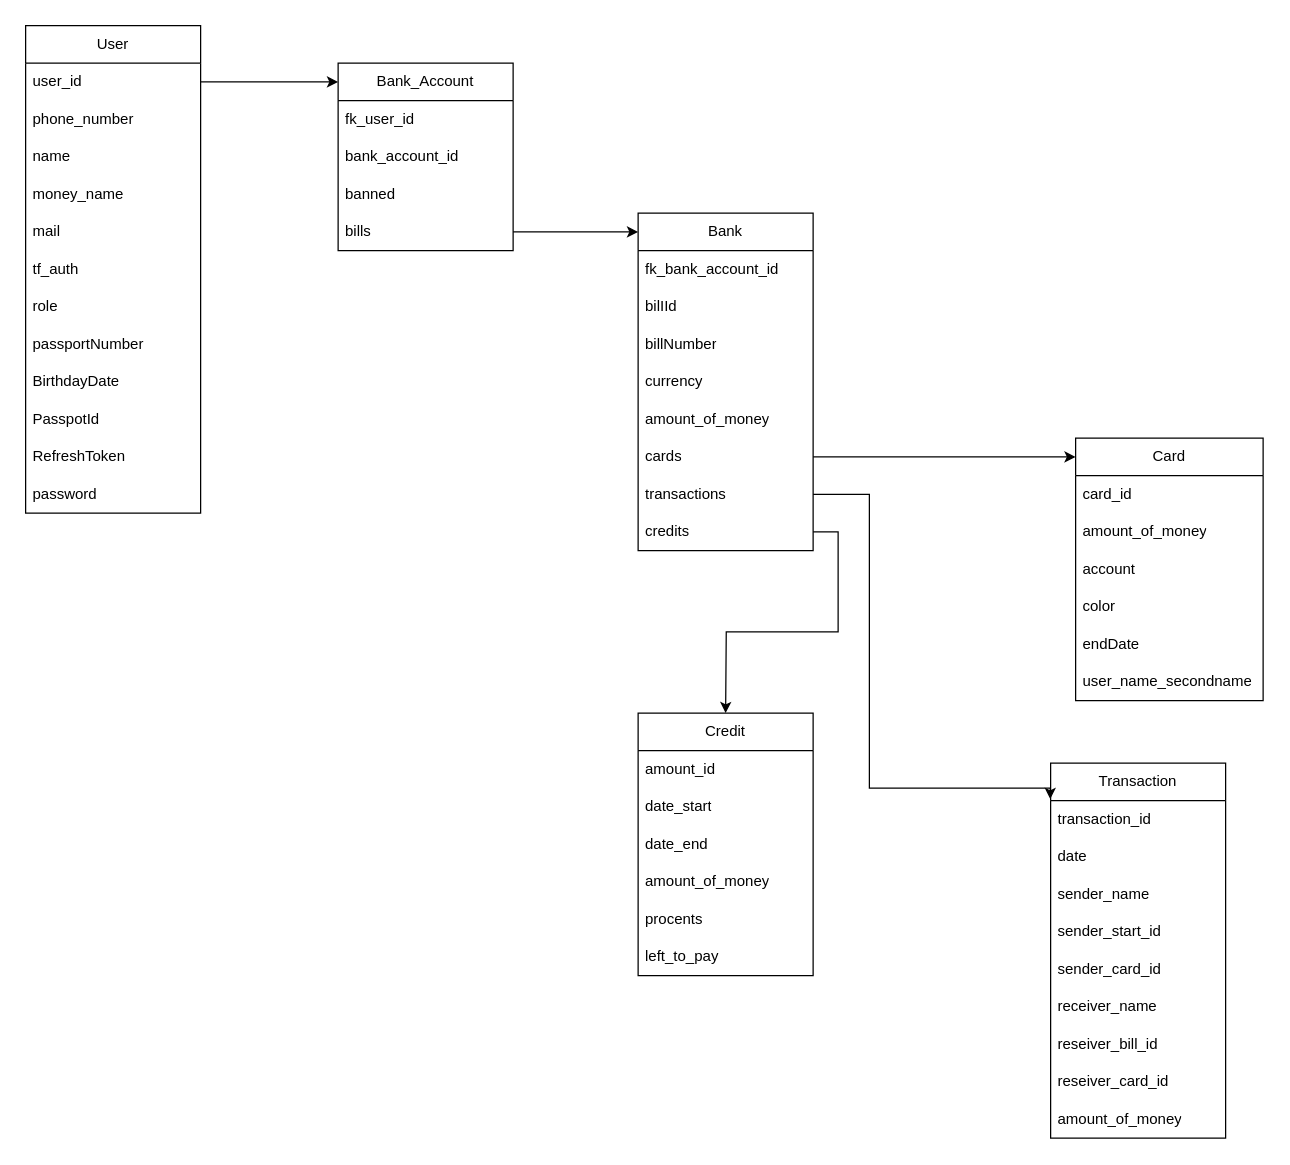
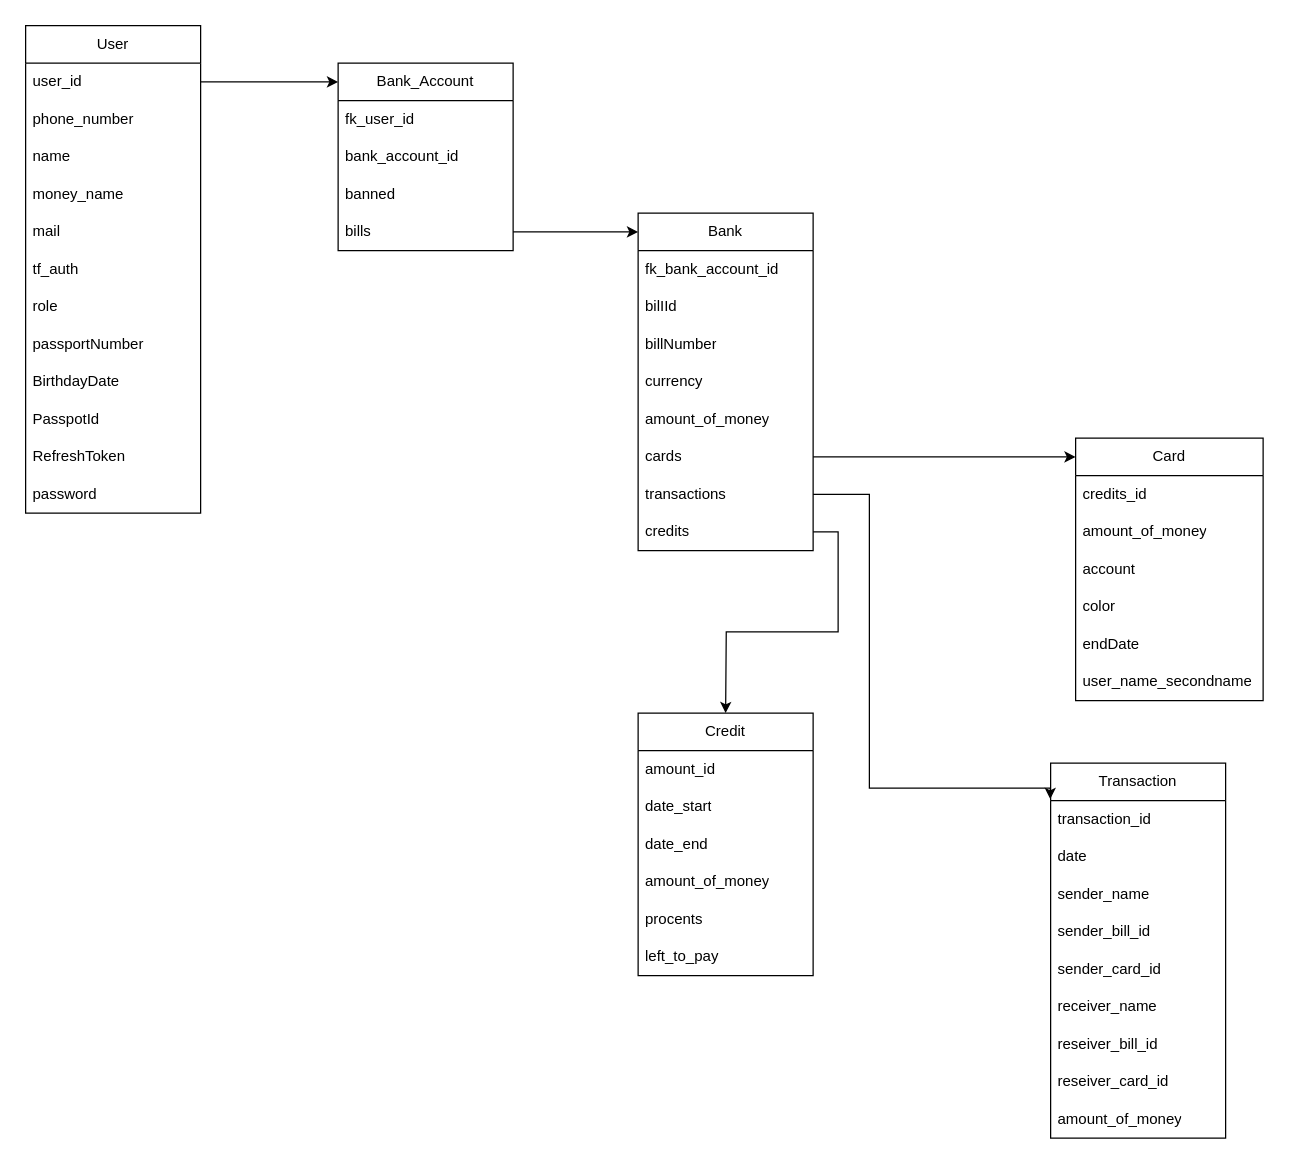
(1111, 494) -> (1121, 494)
(1119, 932) -> (1109, 932)
